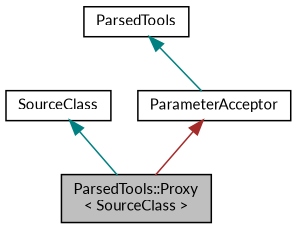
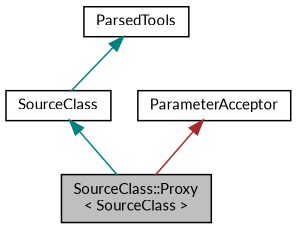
(181, 69) -> (92, 69)
(136, 199) -> (136, 199)
